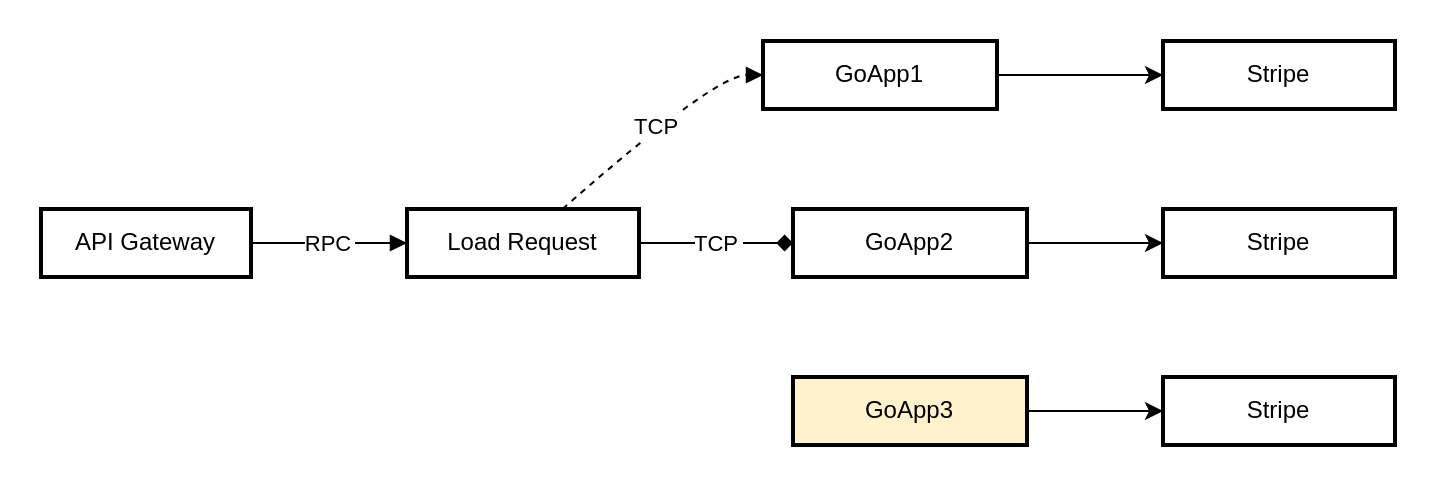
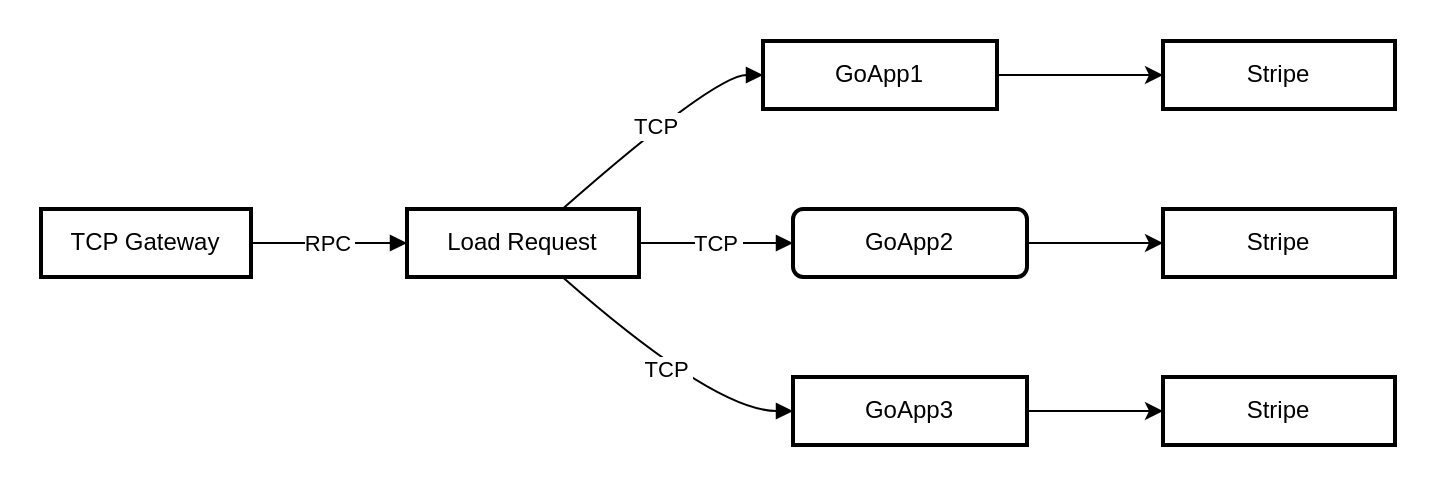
(605, 172) -> (605, 172)
(146, 243) -> (146, 243)
(776, 243) -> (775, 243)
(910, 243) -> (910, 243)
none -> (662, 357)
(910, 411) -> (910, 411)
